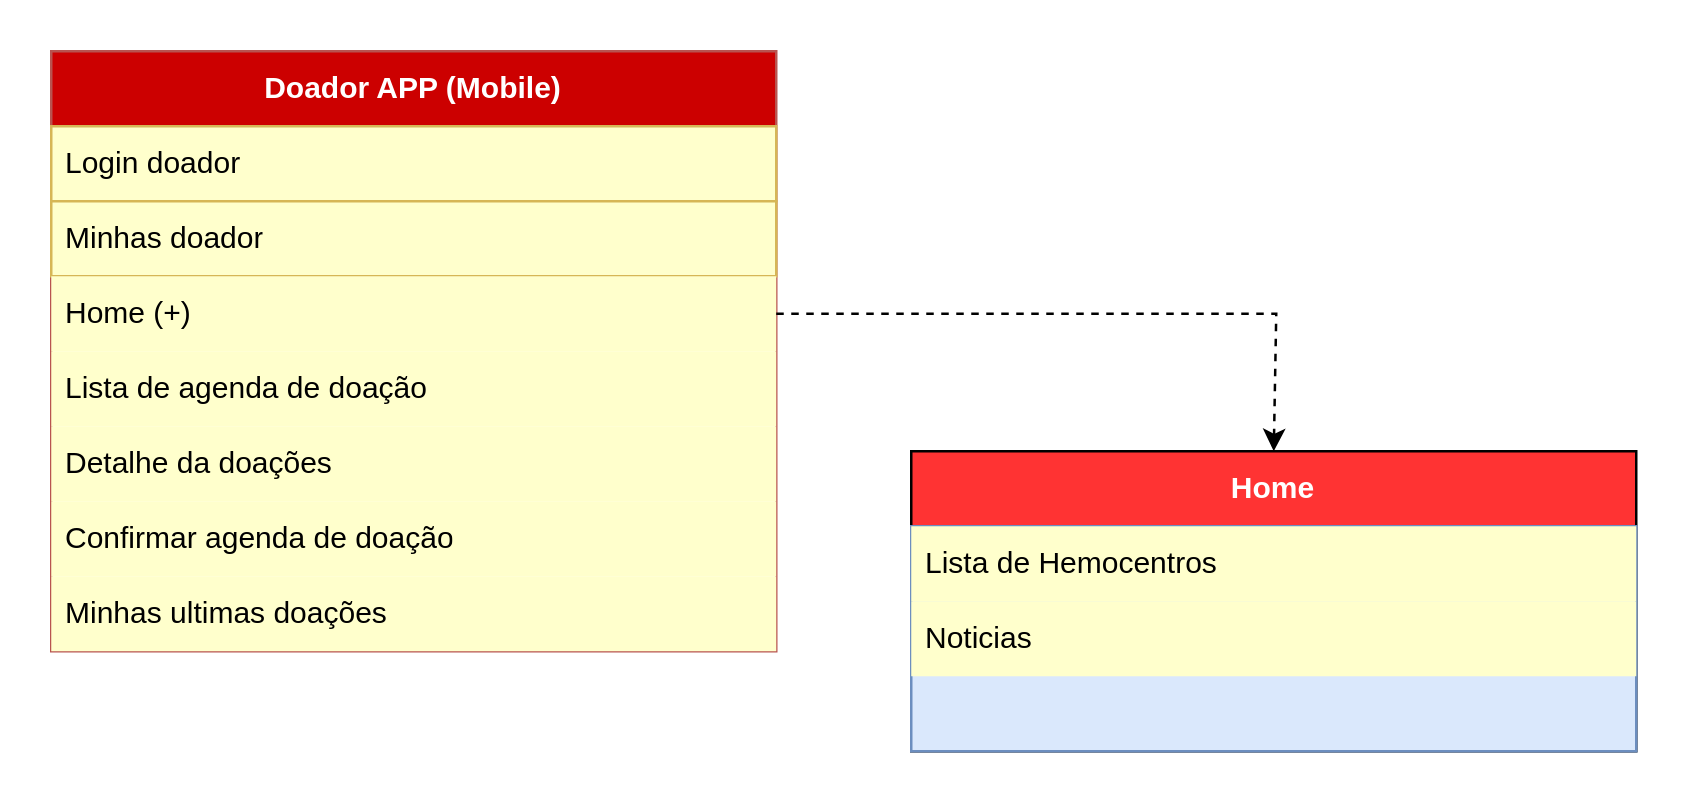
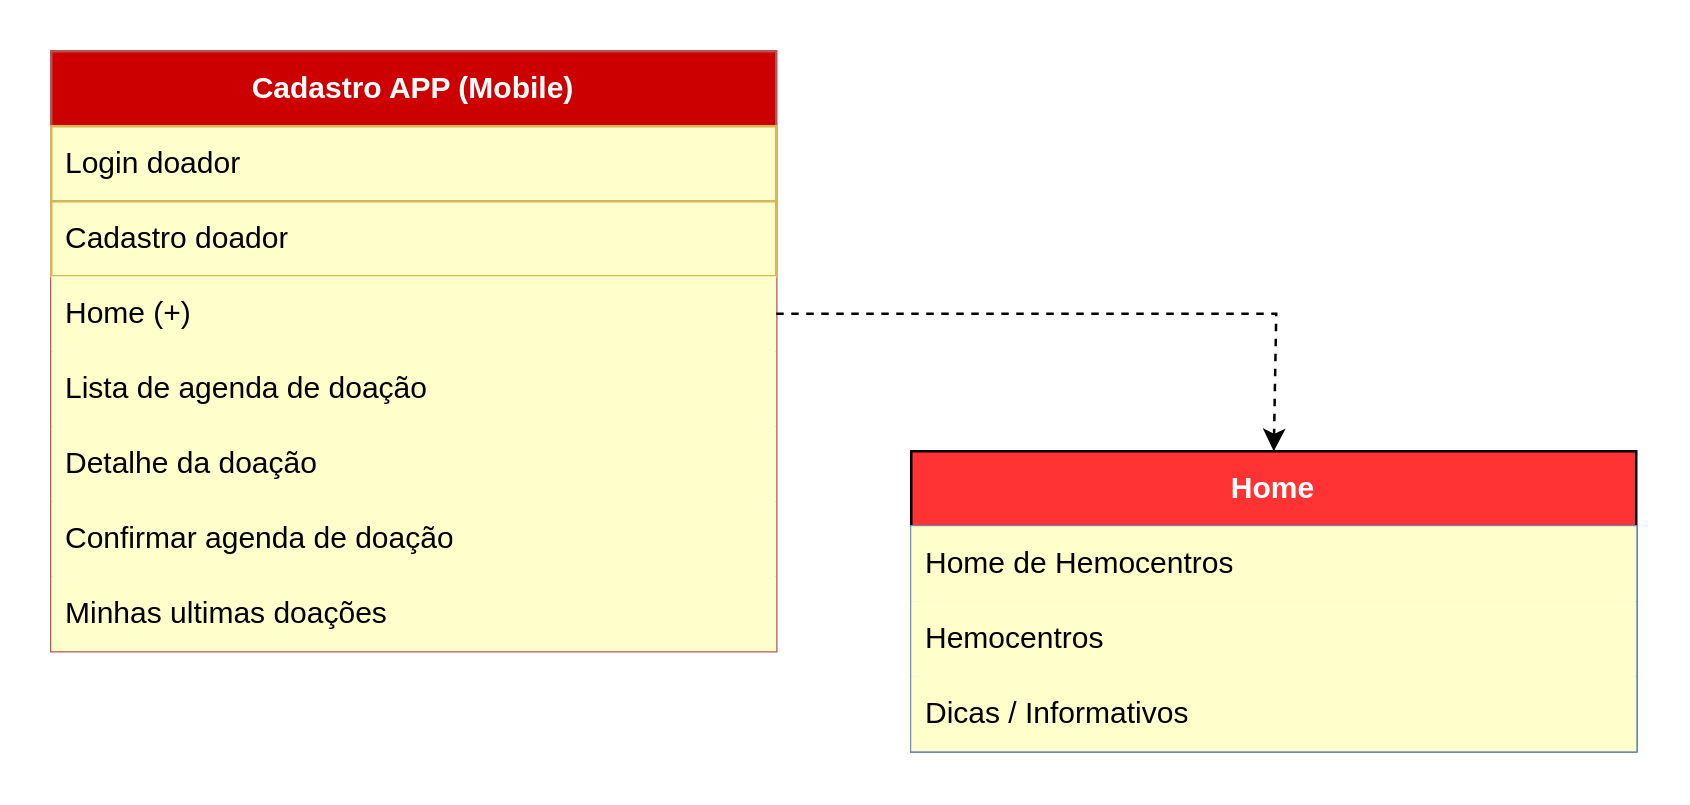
(414, 89) -> (414, 89)
(168, 239) -> (188, 239)
(206, 464) -> (197, 464)
(1083, 564) -> (1078, 564)
(986, 639) -> (1019, 639)
none -> (1274, 714)
